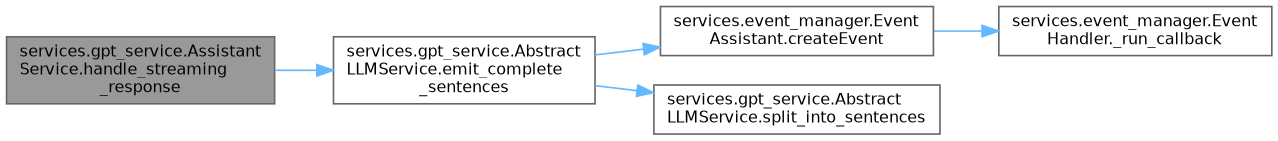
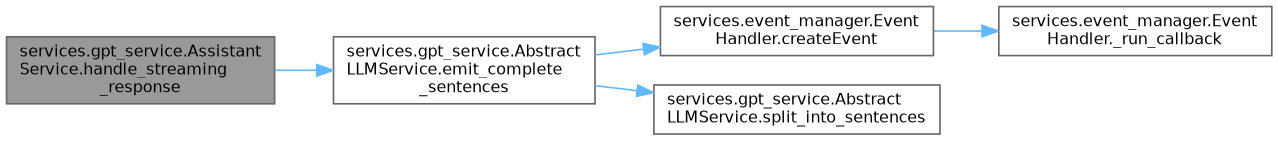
(797, 31) -> (797, 31)
